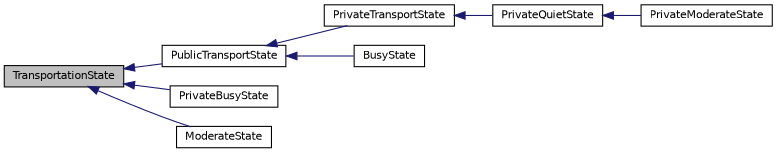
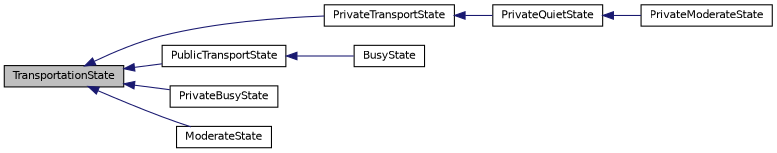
(312, 34) -> (207, 27)
